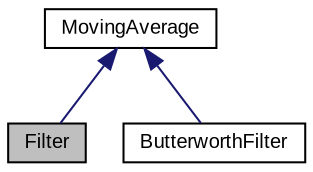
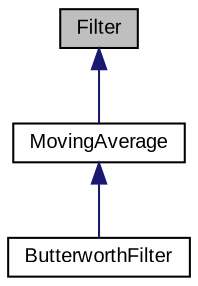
(82, 94) -> (99, 96)
